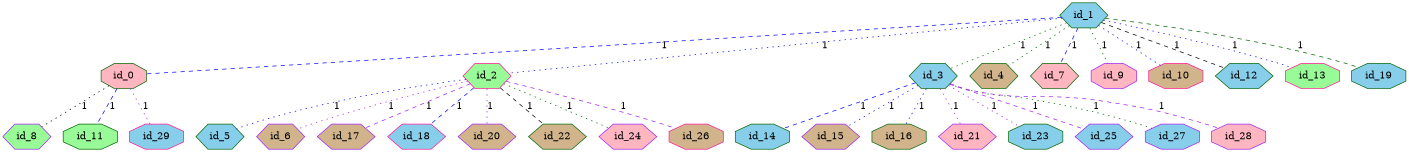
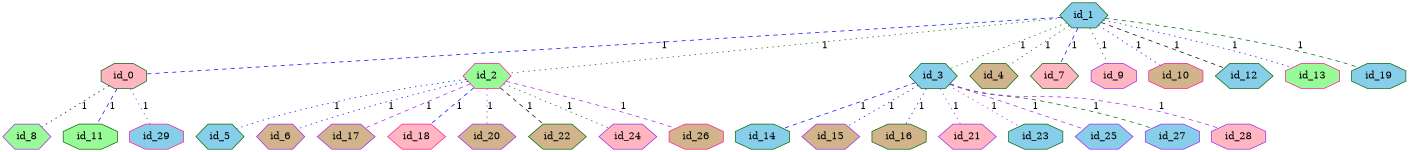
(786, 46) -> (786, 46)
(382, 103) -> (382, 103)
(1051, 103) -> (1051, 103)
(417, 137) -> (417, 137)
